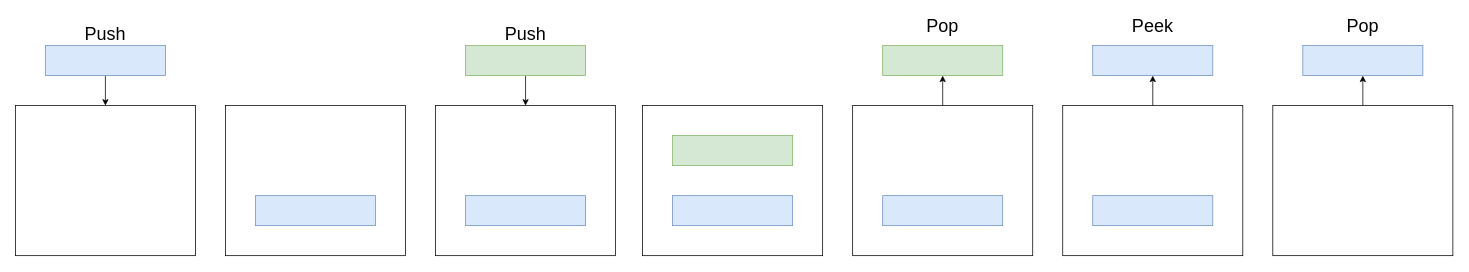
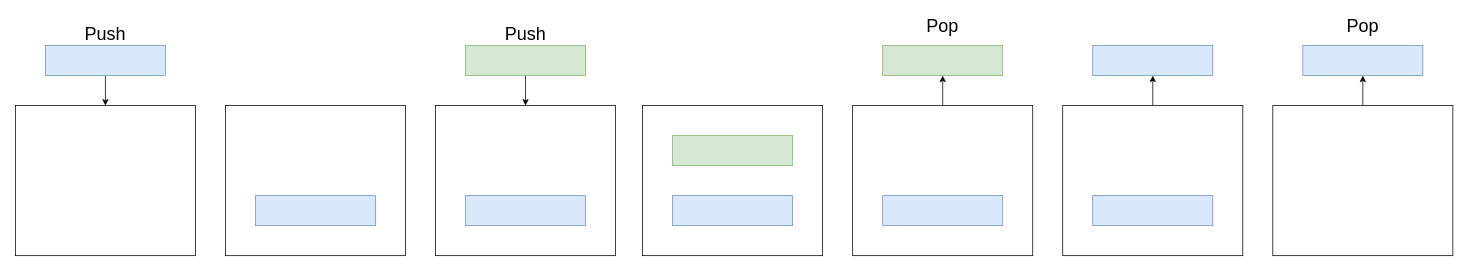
(1152, 27) -> none
